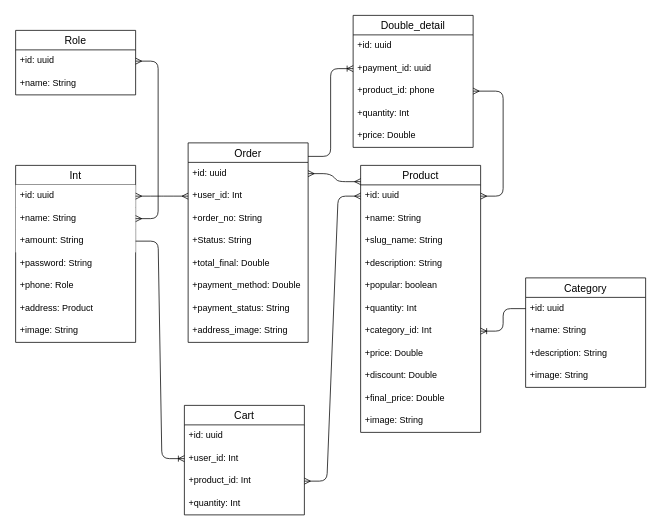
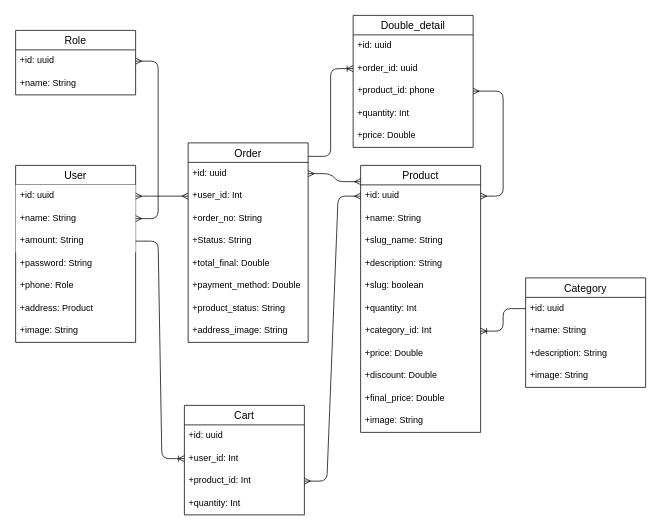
(395, 68) -> (390, 68)
(75, 176) -> (75, 176)
(403, 285) -> (395, 285)
(246, 308) -> (246, 308)
